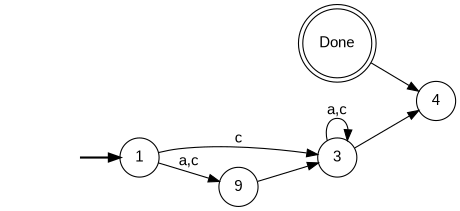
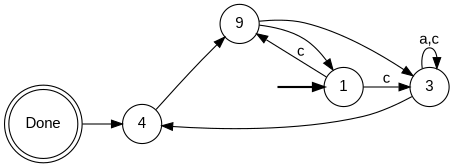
none -> (297, 35)
none -> (186, 77)
(189, 161) -> (301, 52)
